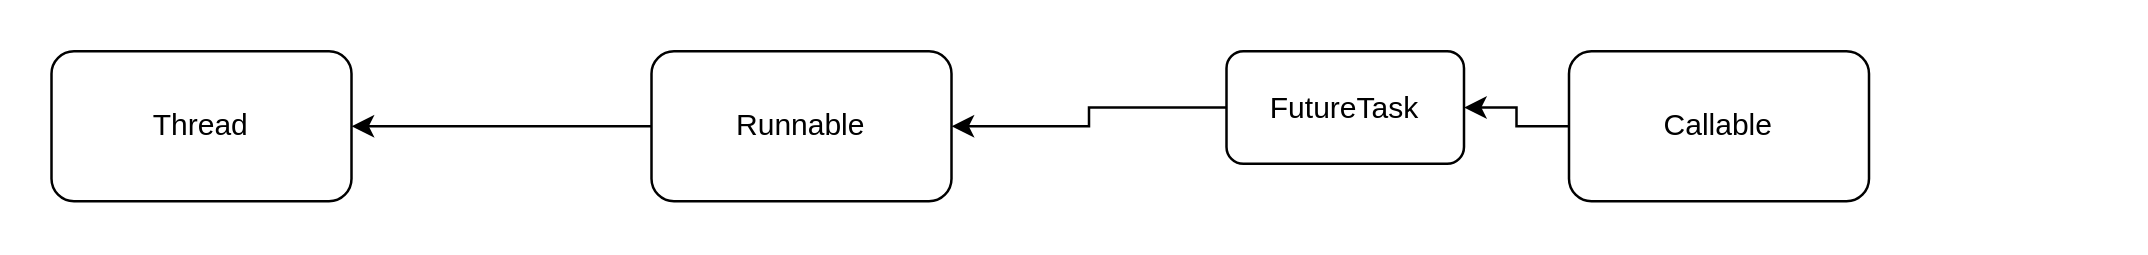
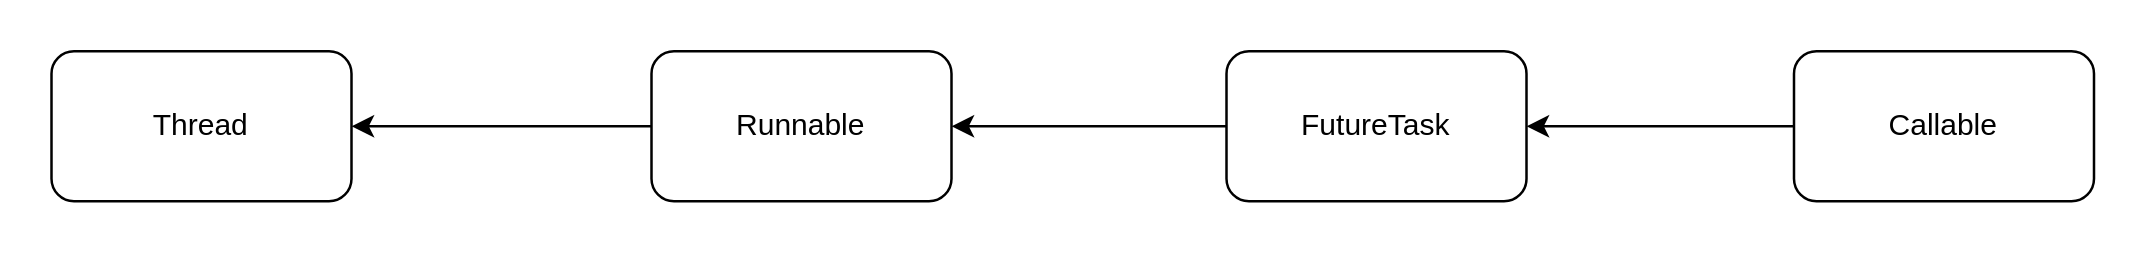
(1345, 108) -> (1376, 126)
(1719, 126) -> (1944, 126)
